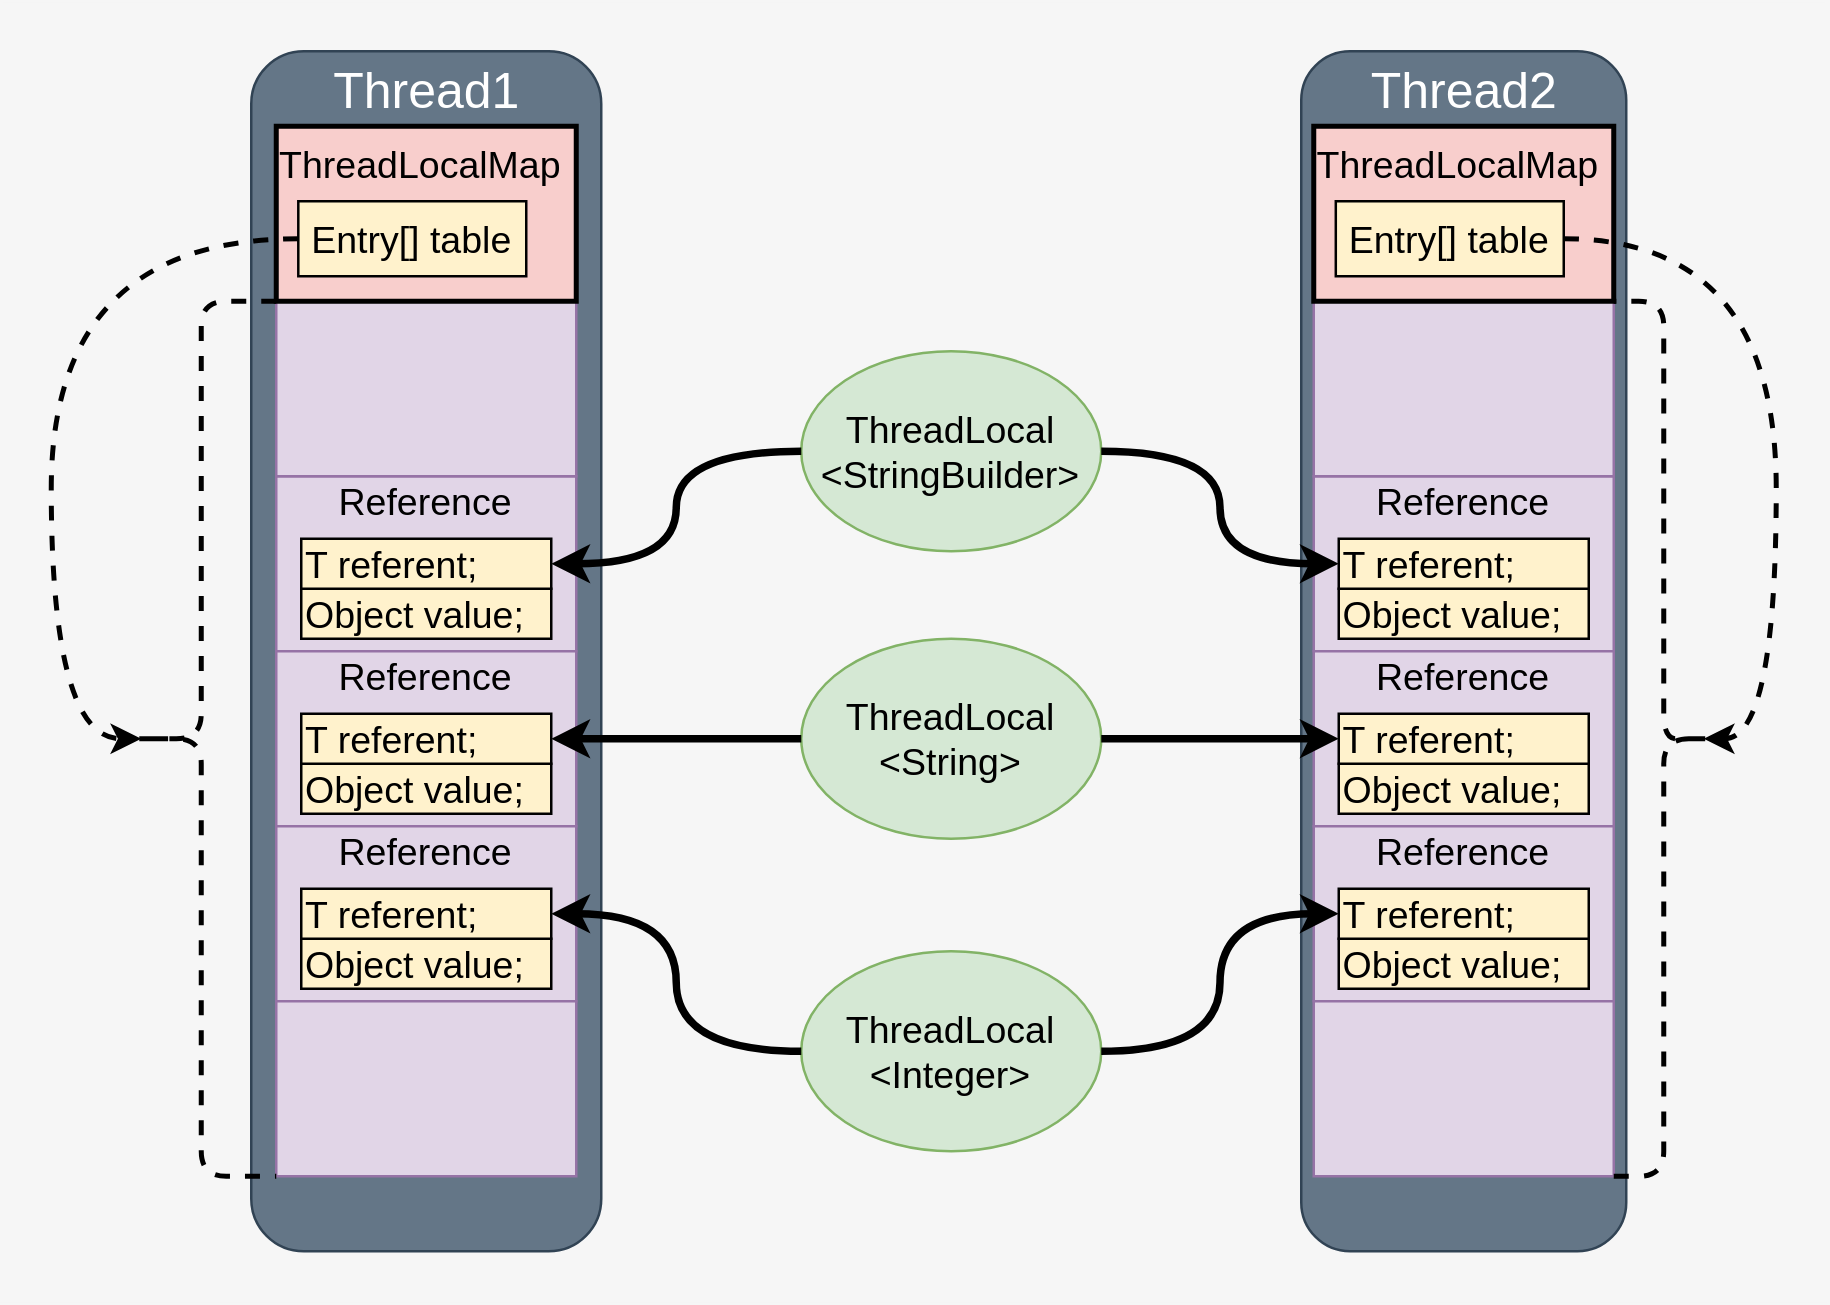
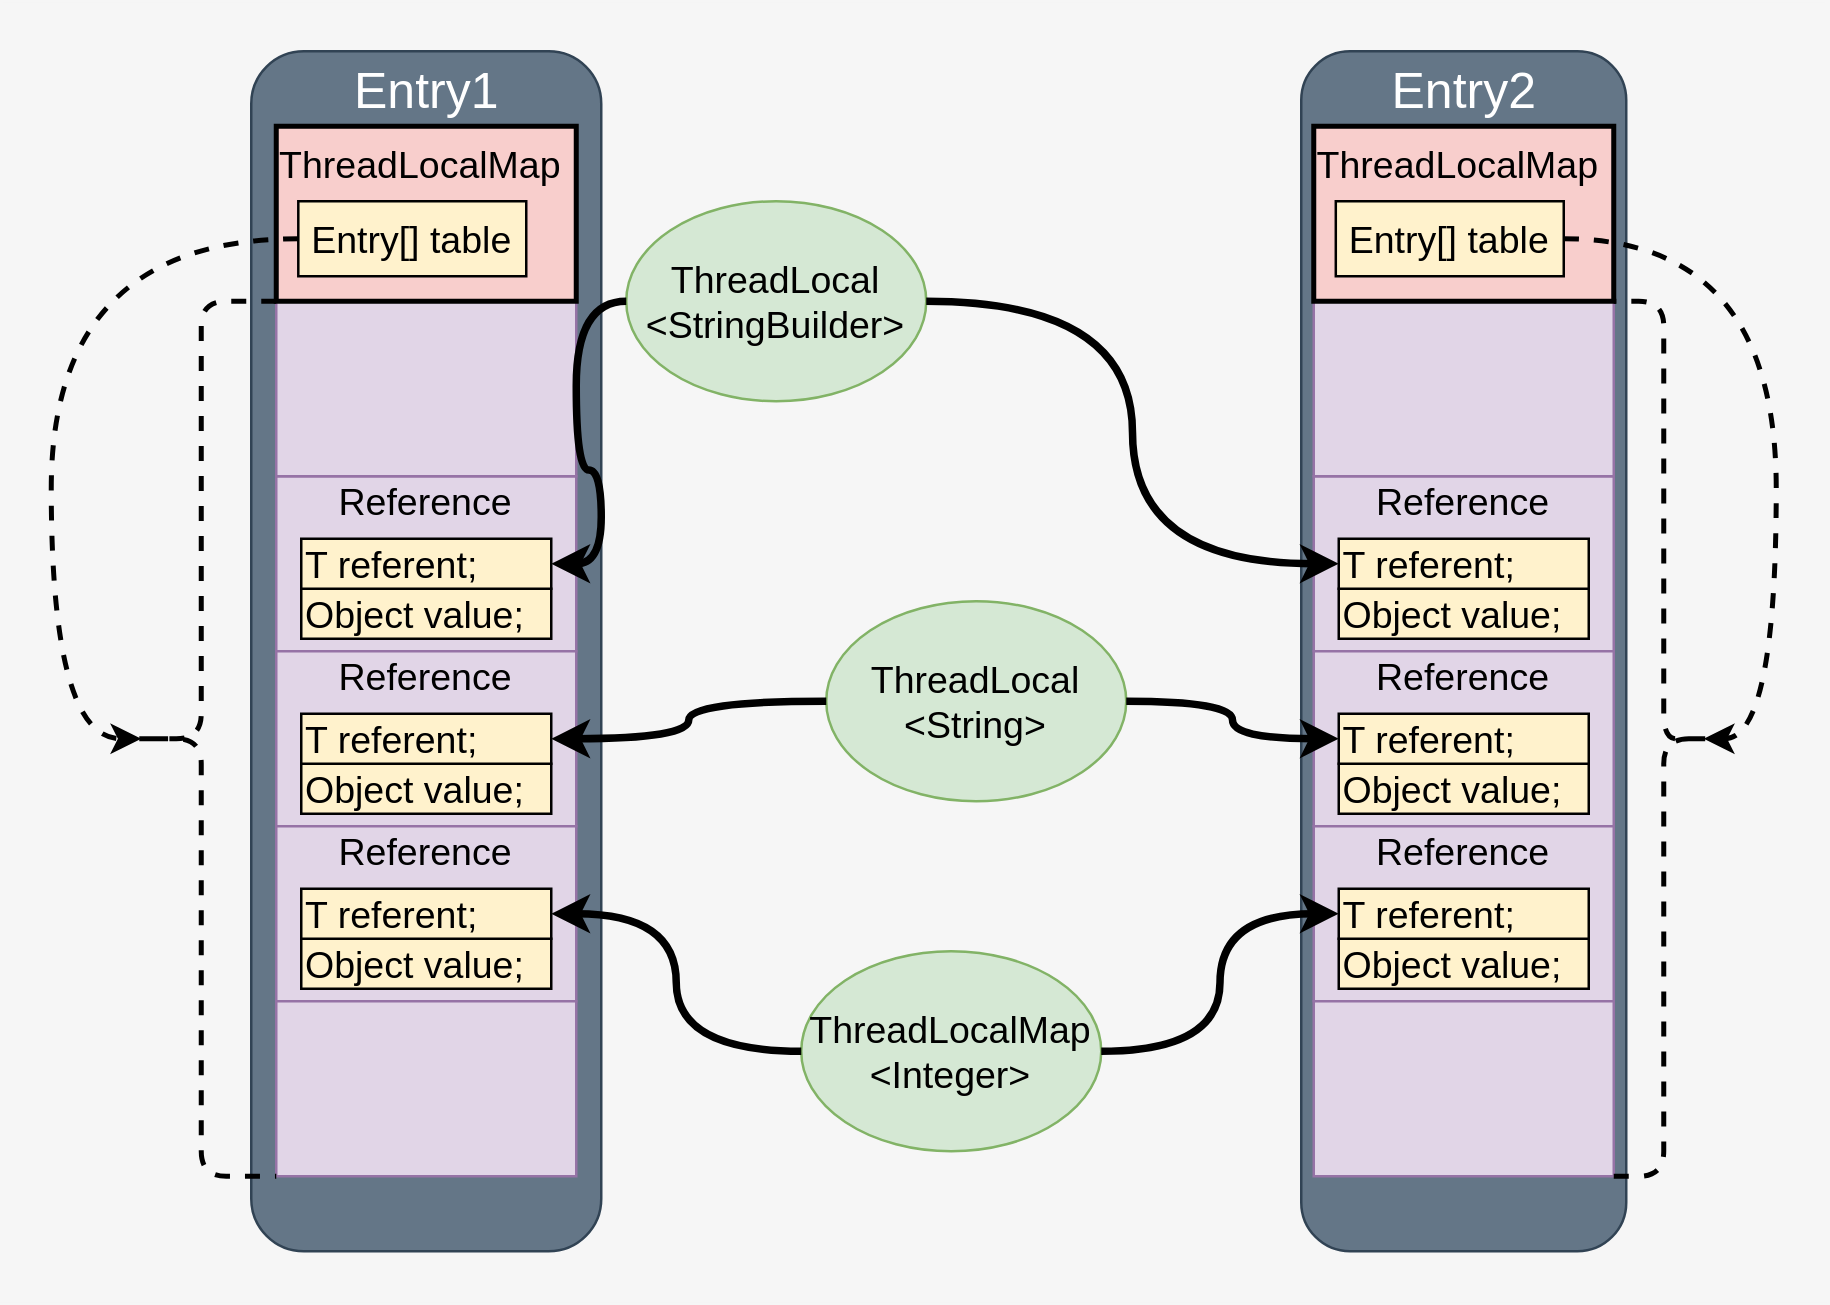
(428, 89) -> (428, 89)
(1465, 89) -> (1465, 89)
(951, 451) -> (776, 301)
(951, 739) -> (976, 701)
(951, 1051) -> (951, 1051)
